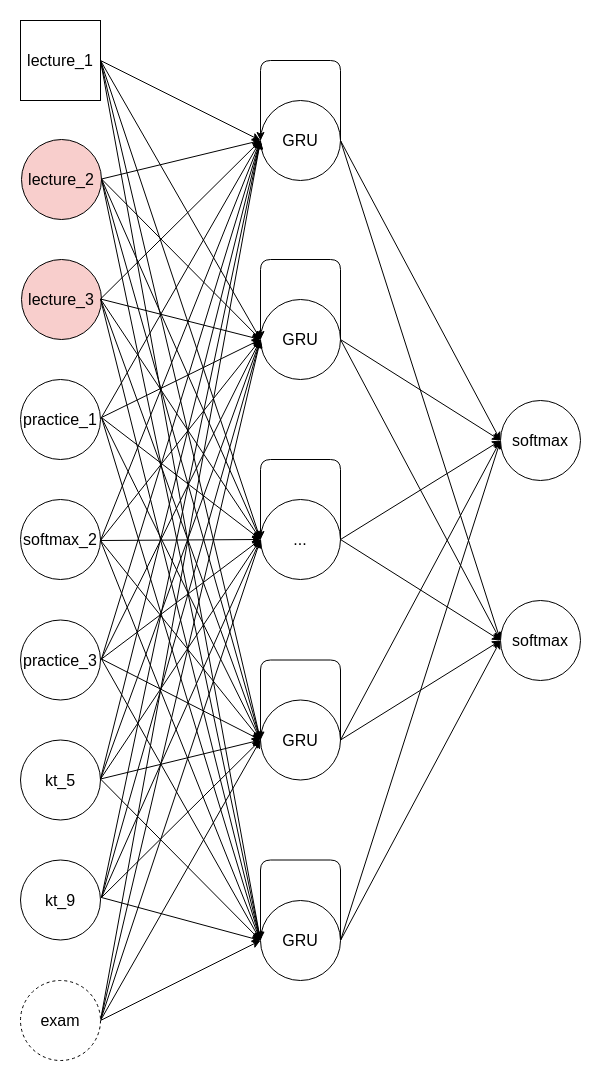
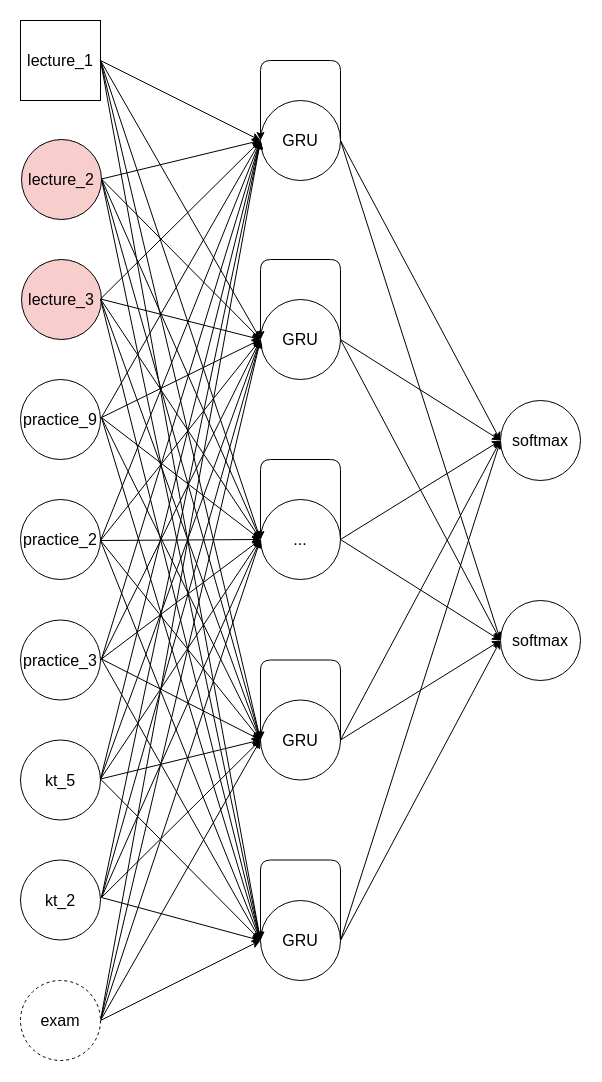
(61, 420) -> (61, 420)
(61, 540) -> (61, 540)
(61, 901) -> (61, 901)
